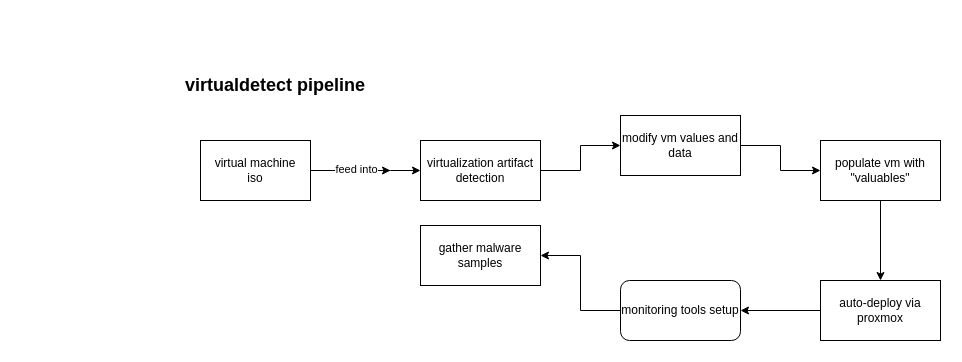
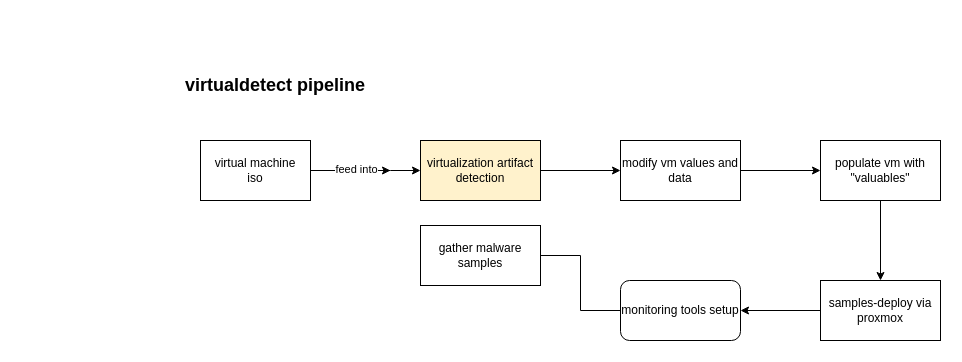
(681, 146) -> (681, 171)
(481, 171) -> (481, 171)
(549, 256) -> (547, 256)
(881, 311) -> (881, 311)
